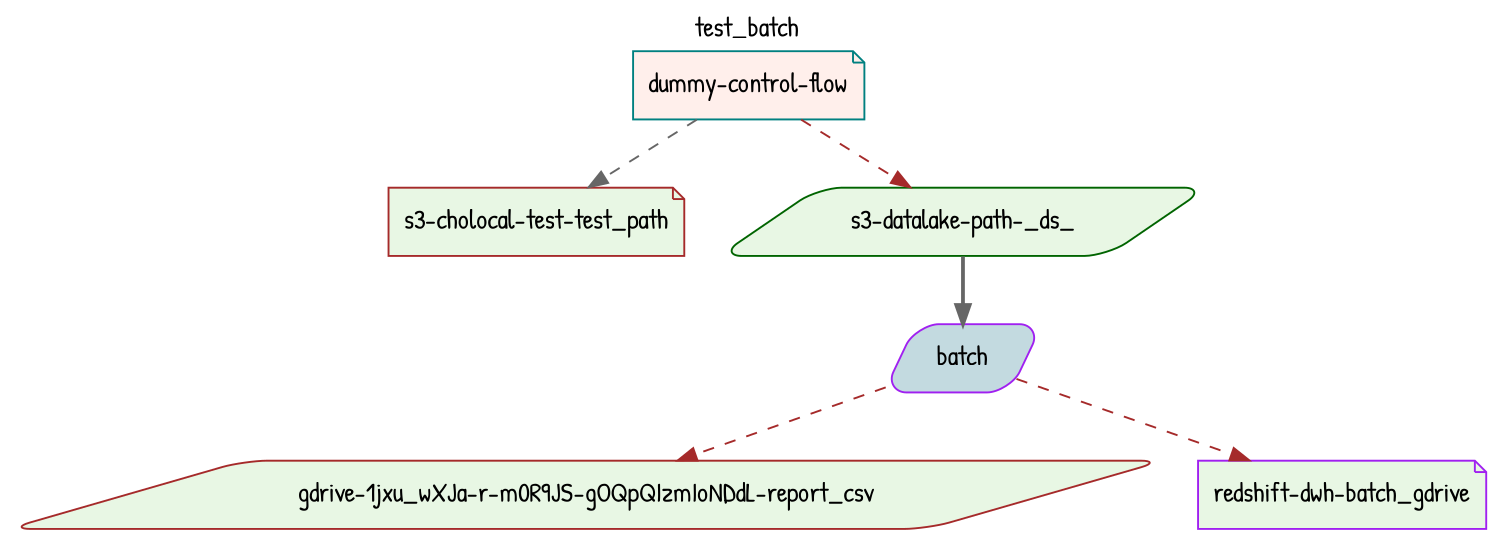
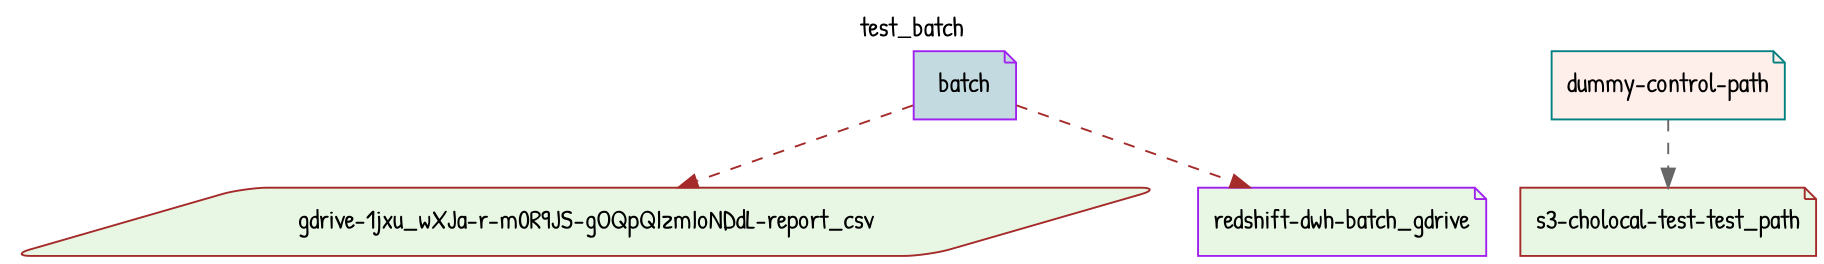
(749, 85) -> (1668, 85)
(963, 222) -> none
(963, 358) -> (965, 85)
